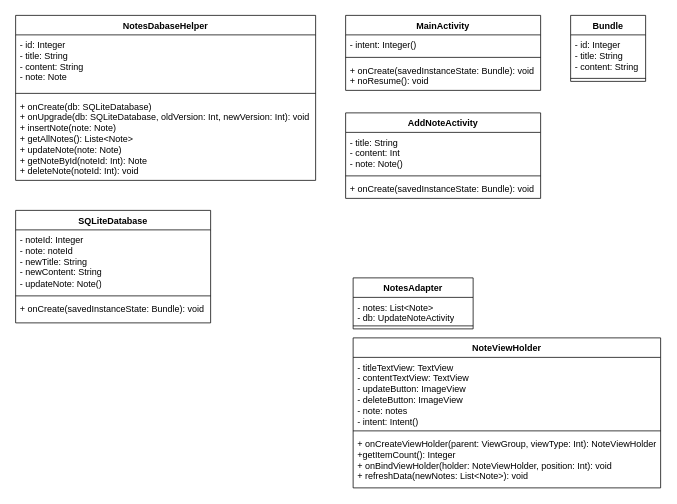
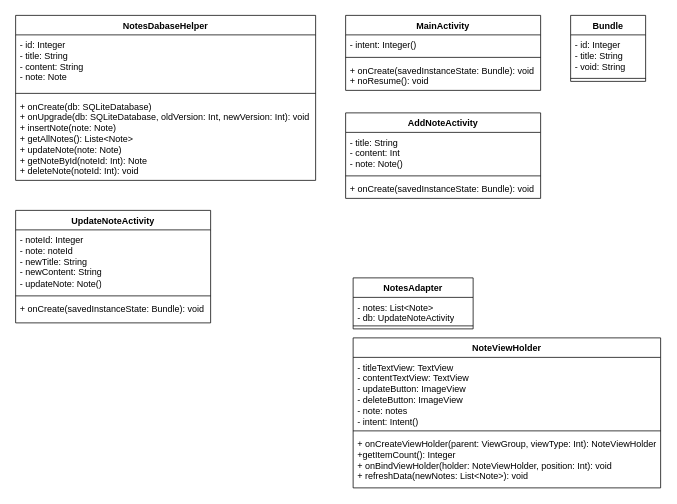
(609, 62) -> (606, 56)
(113, 221) -> (113, 221)
